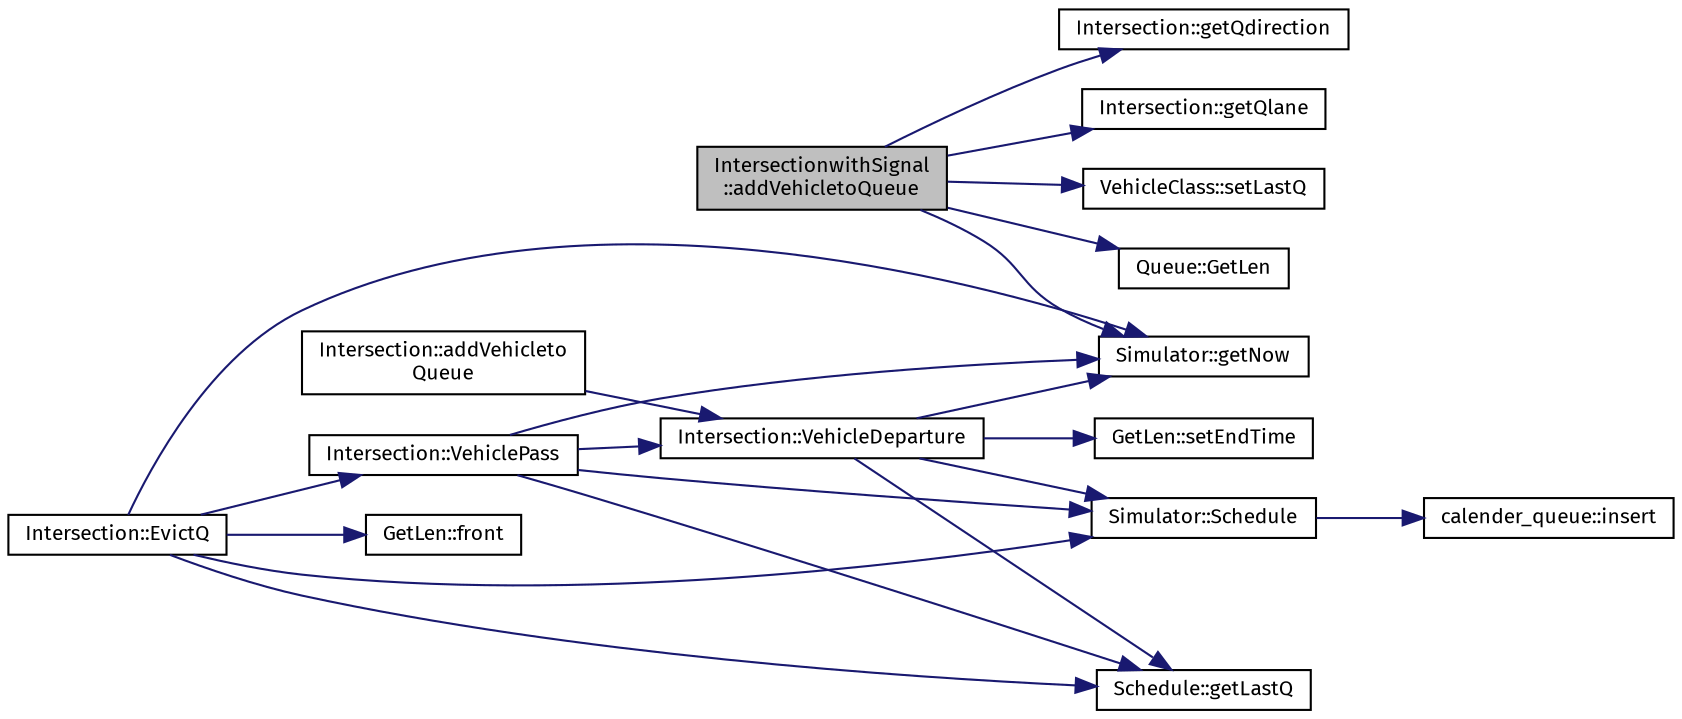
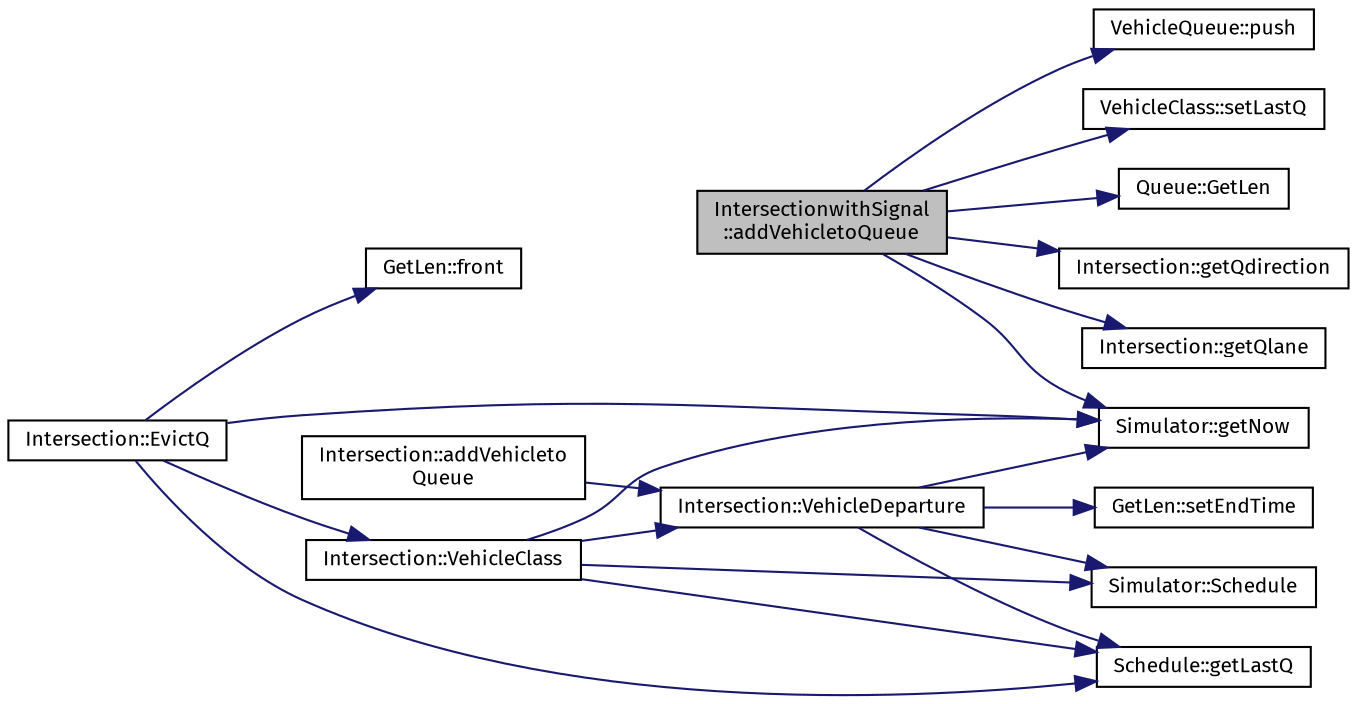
none -> (1204, 29)
(444, 455) -> (444, 560)
(1549, 518) -> none
(632, 583) -> none
